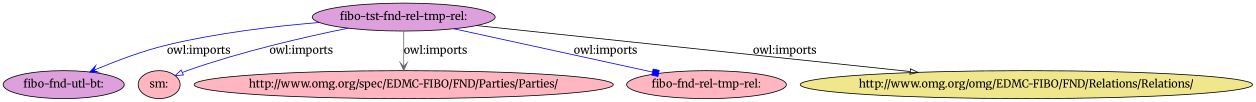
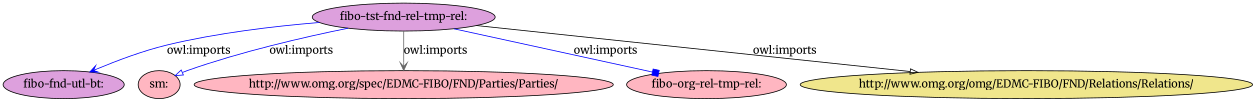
(707, 85) -> (707, 85)
